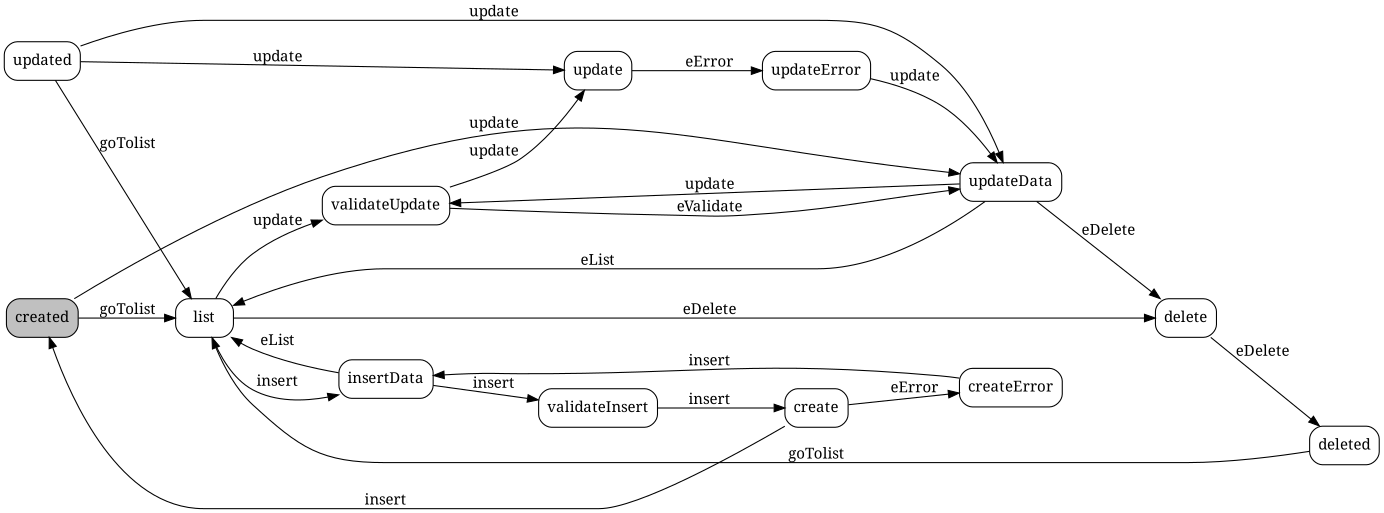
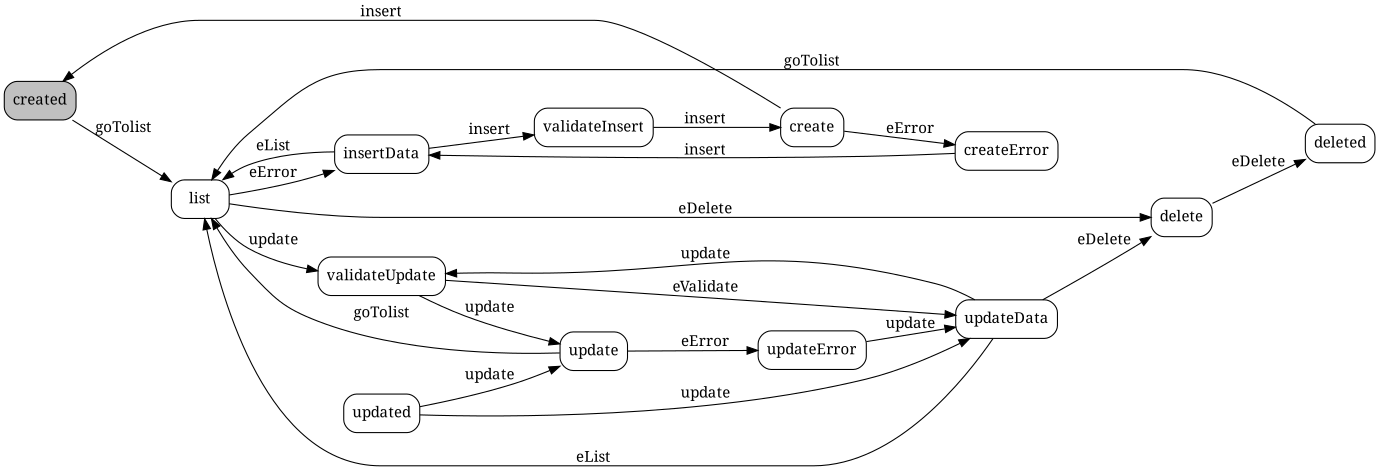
(496, 134) -> none
(120, 185) -> (368, 336)
(278, 382) -> (274, 173)
